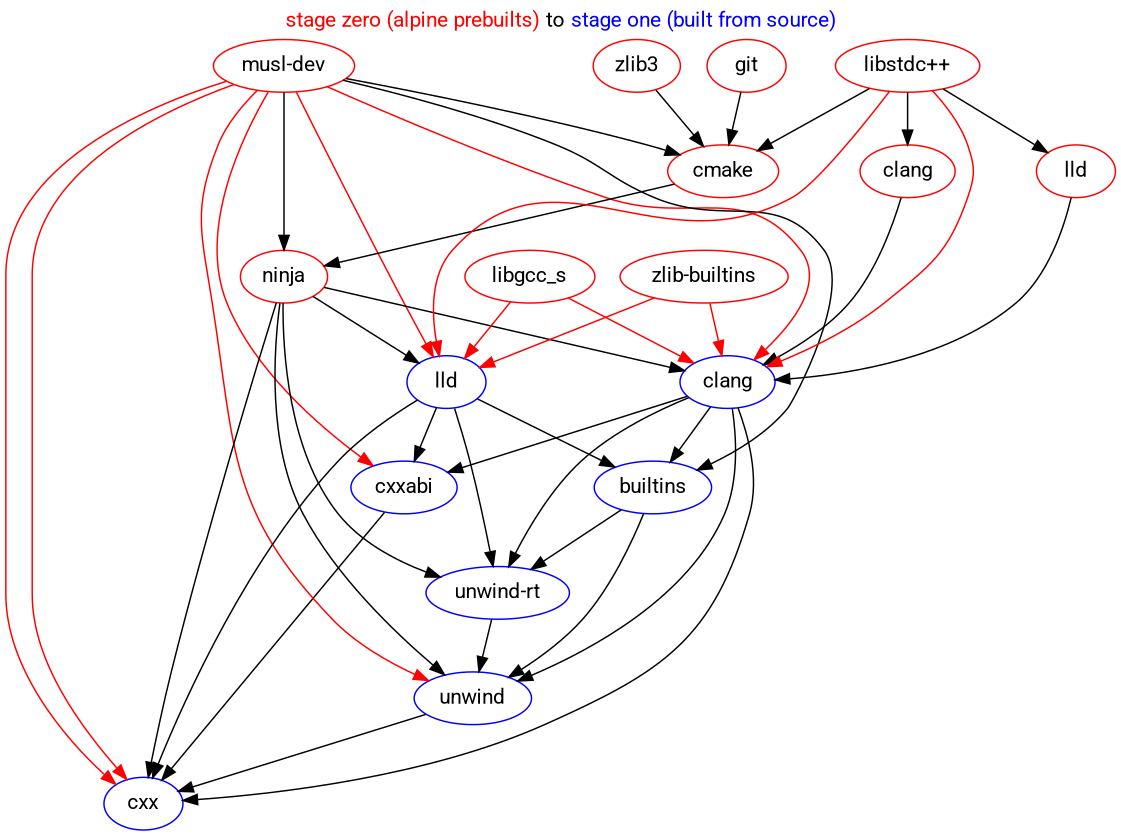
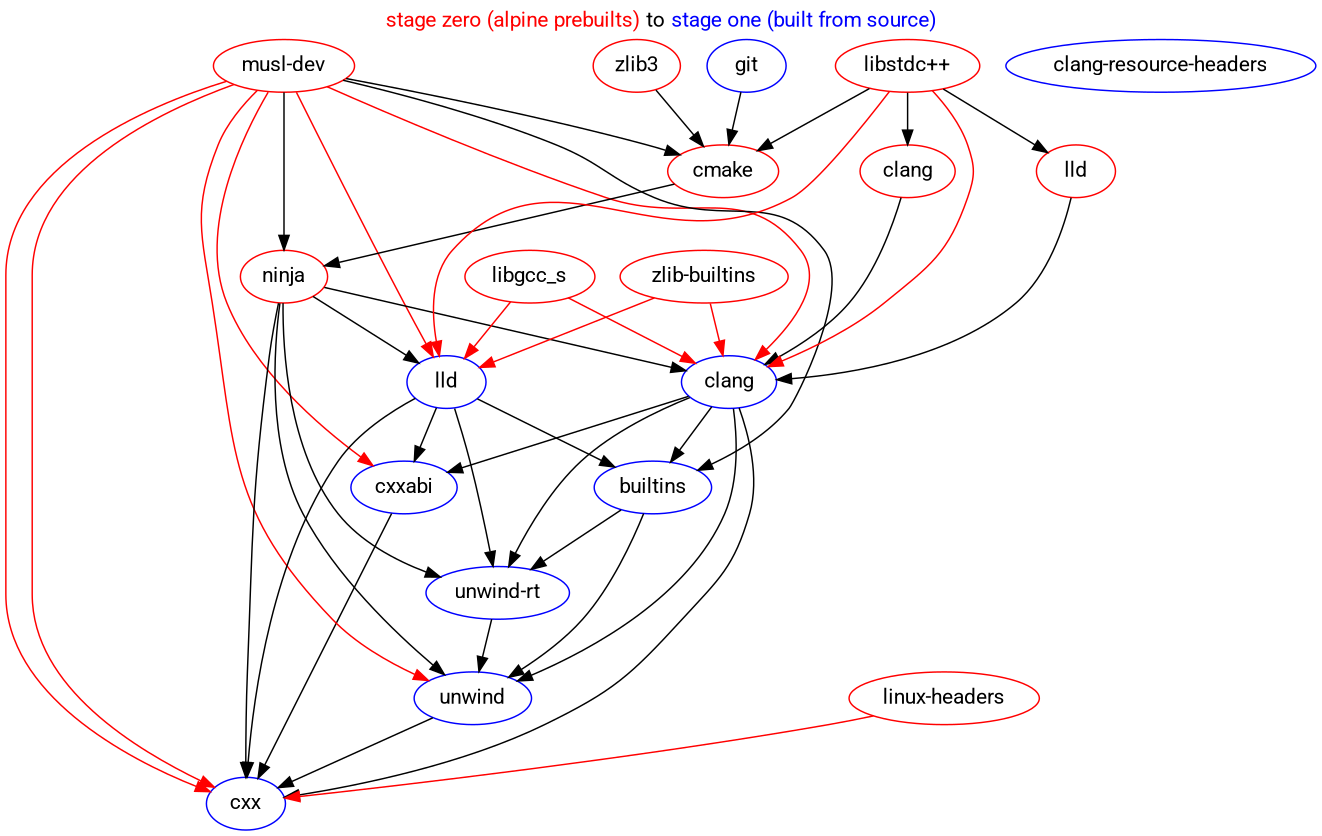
(747, 66) -> (747, 66)
none -> (1161, 66)
none -> (944, 698)
